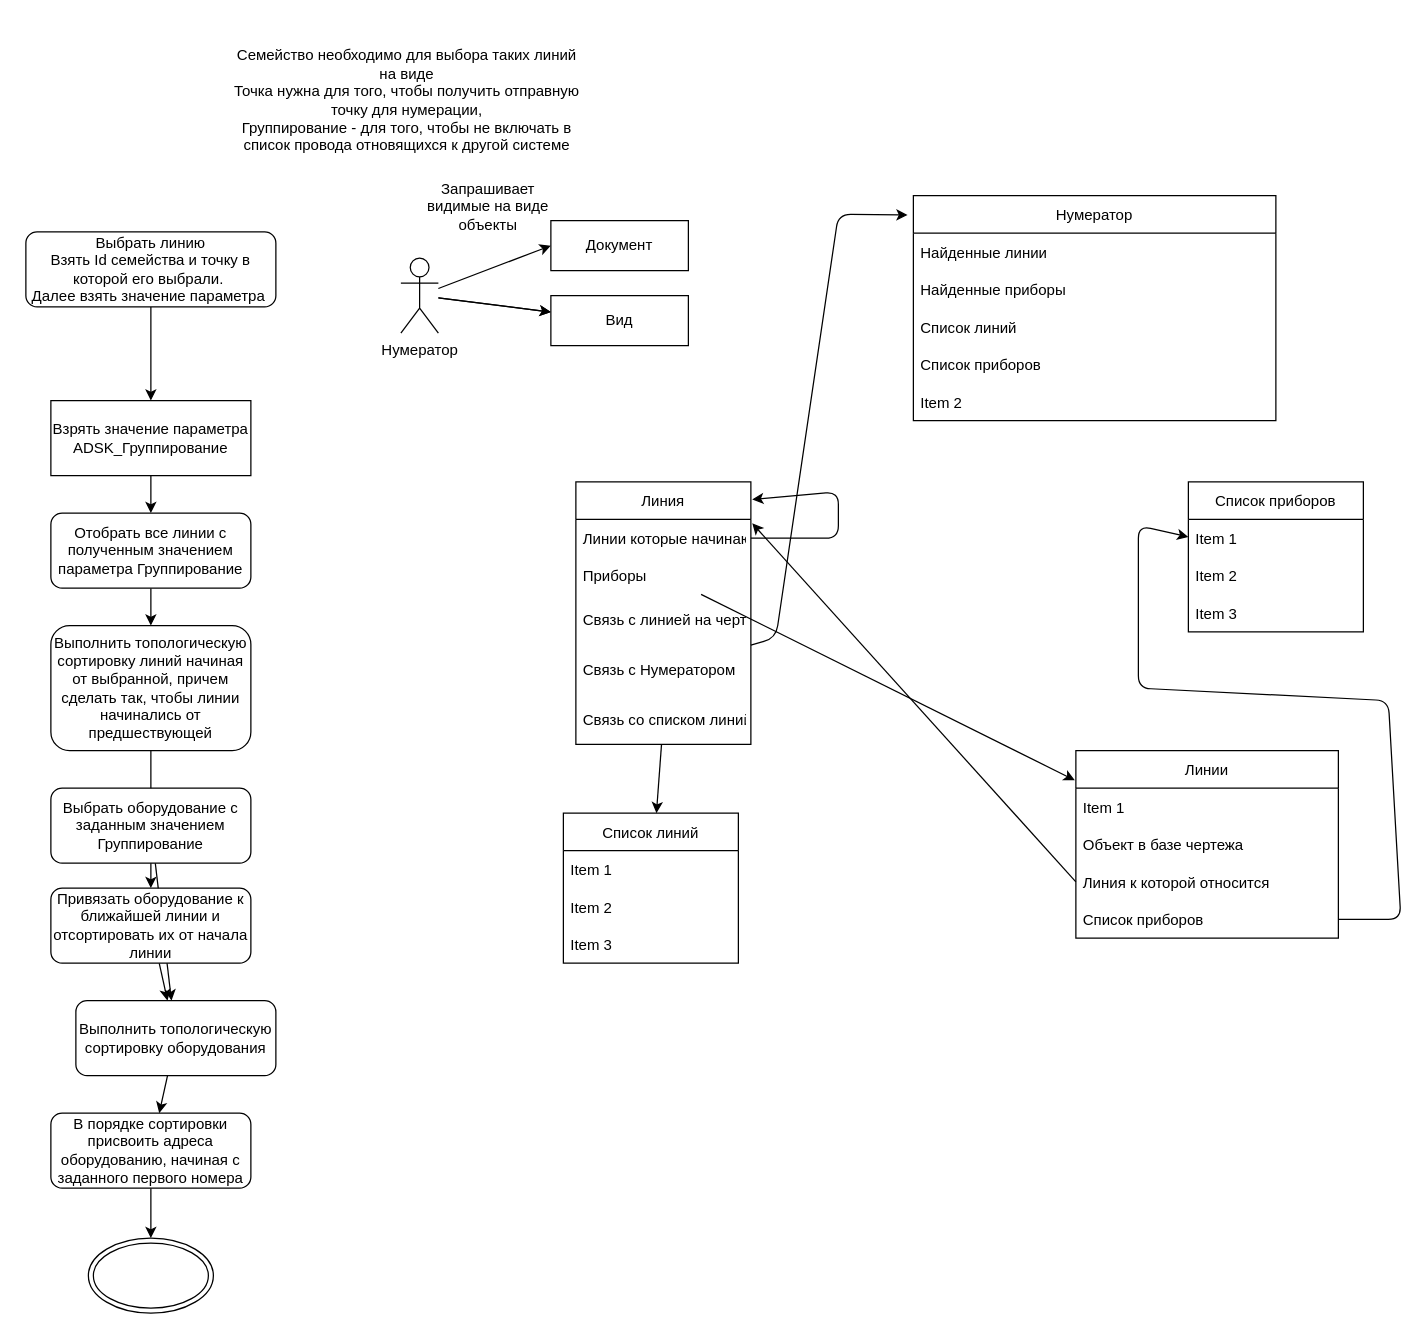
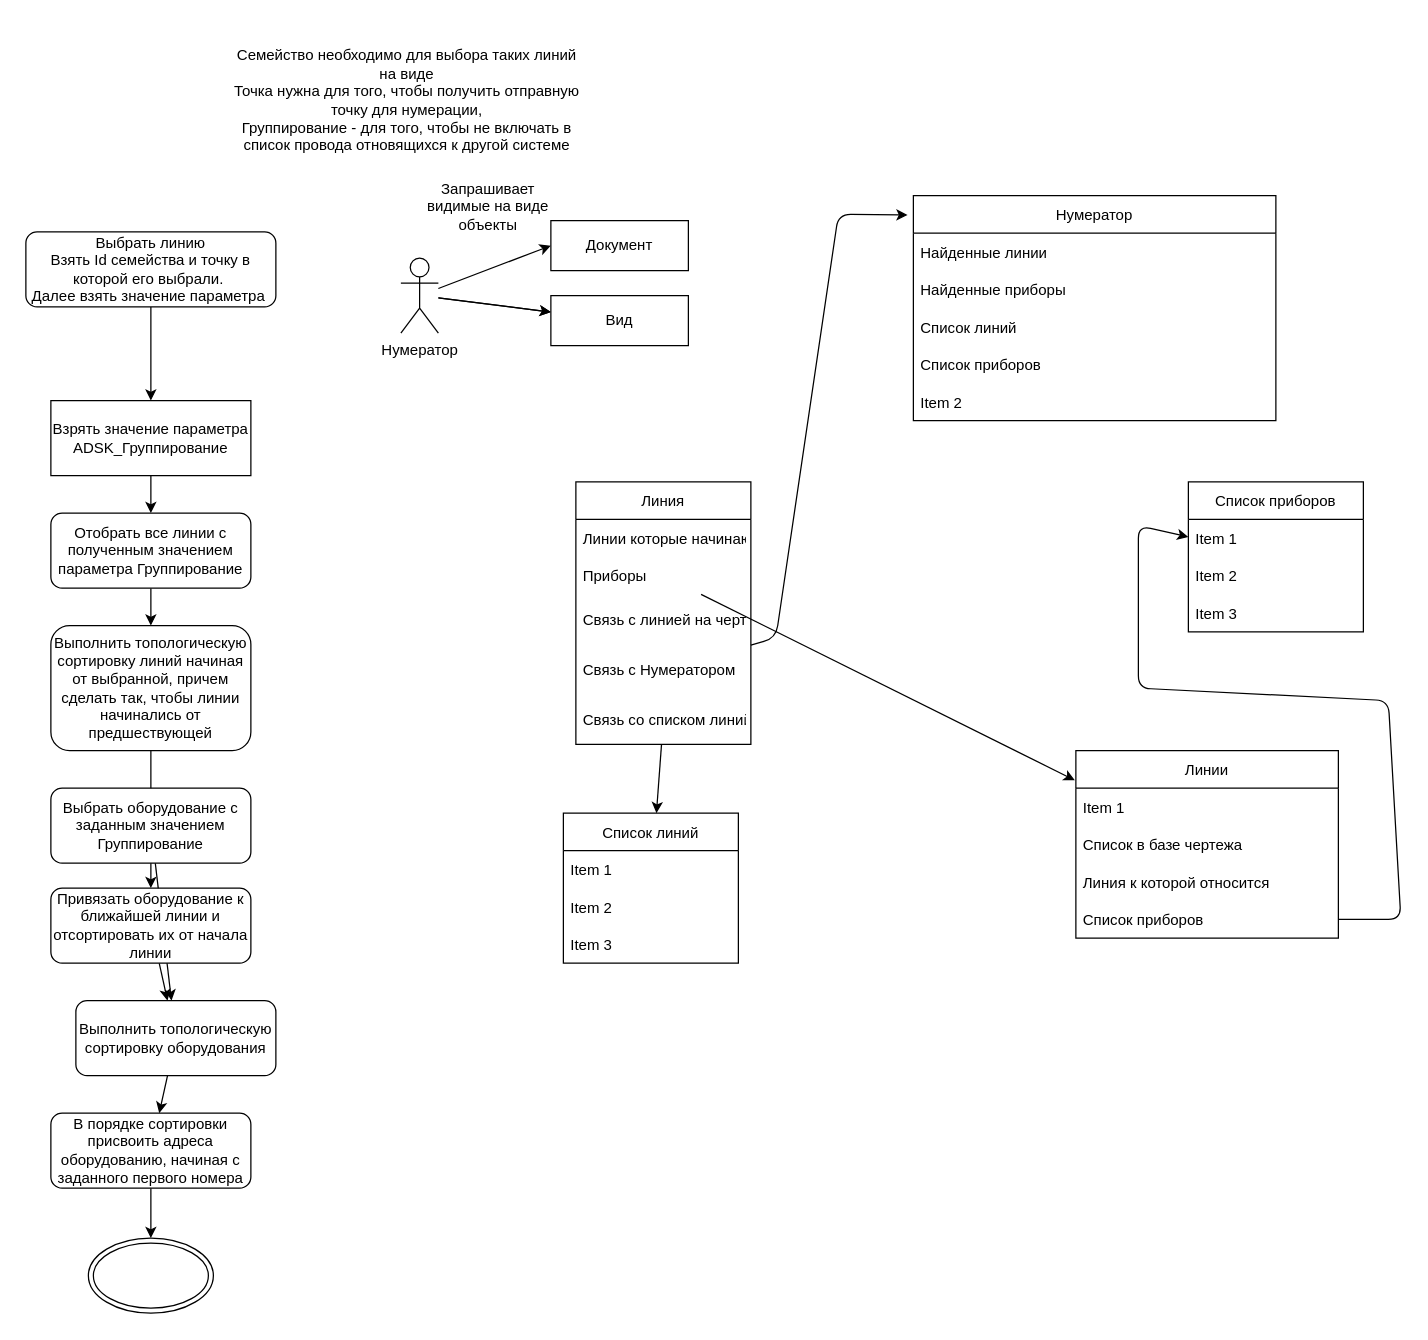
(838, 520) -> none
(993, 791) -> none
(1165, 845) -> (1165, 845)
